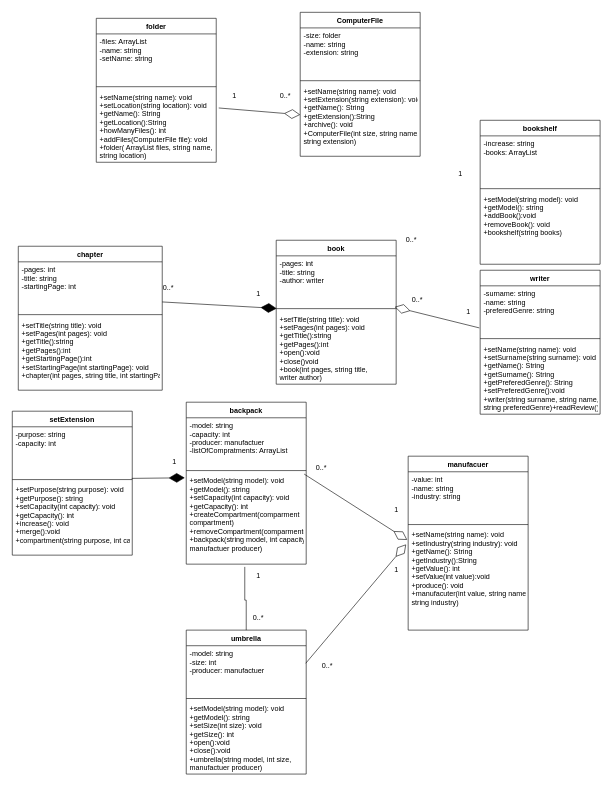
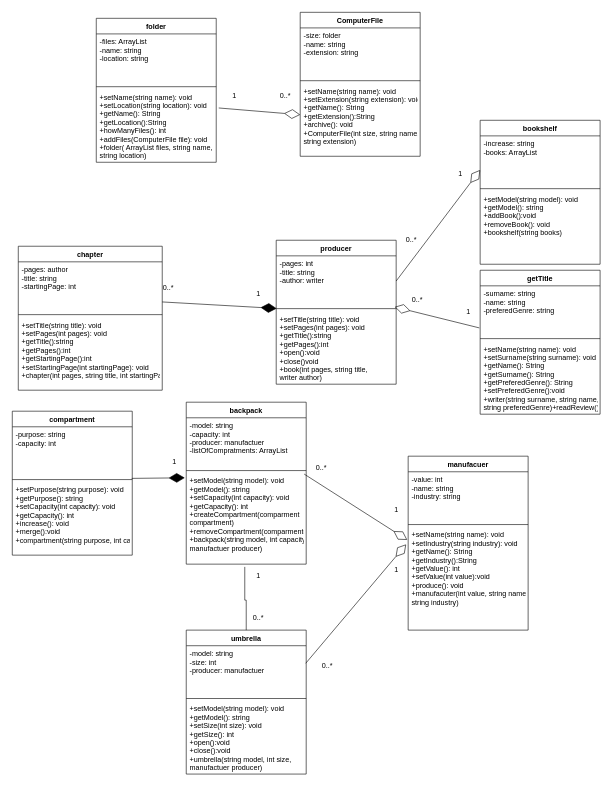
(129, 42) -> (129, 42)
none -> (434, 231)
(336, 248) -> (336, 248)
(41, 270) -> (48, 270)
(540, 278) -> (540, 278)
(72, 419) -> (72, 419)
